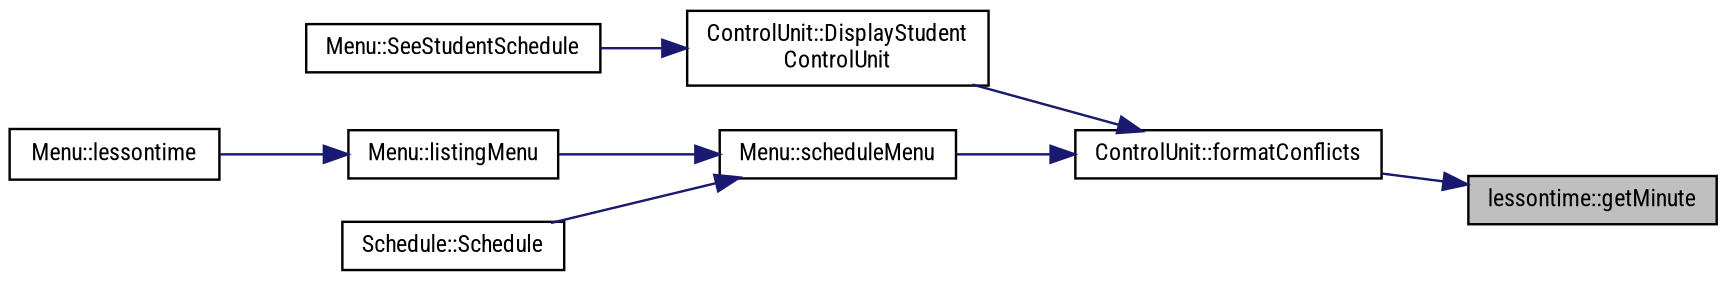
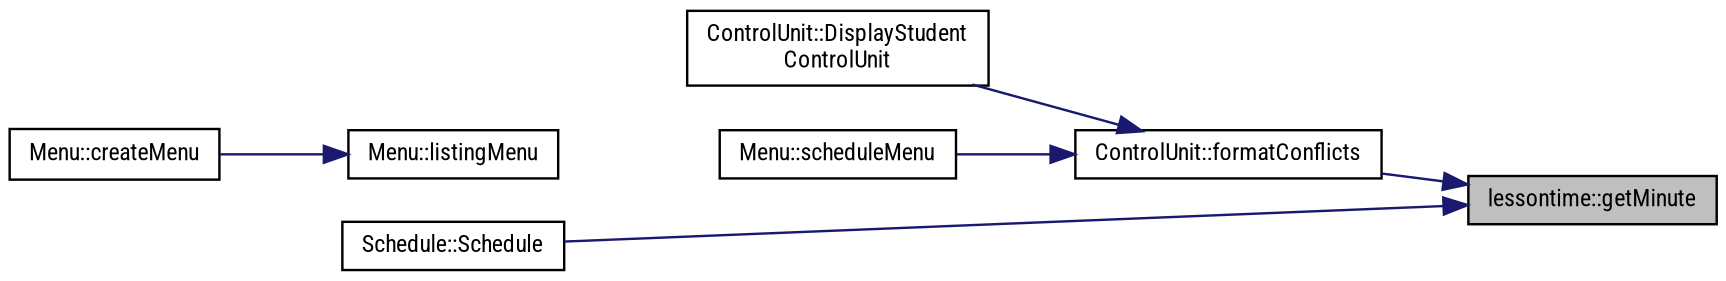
(453, 48) -> none
(115, 154) -> (115, 154)
(627, 154) -> none
(633, 203) -> (1004, 224)
